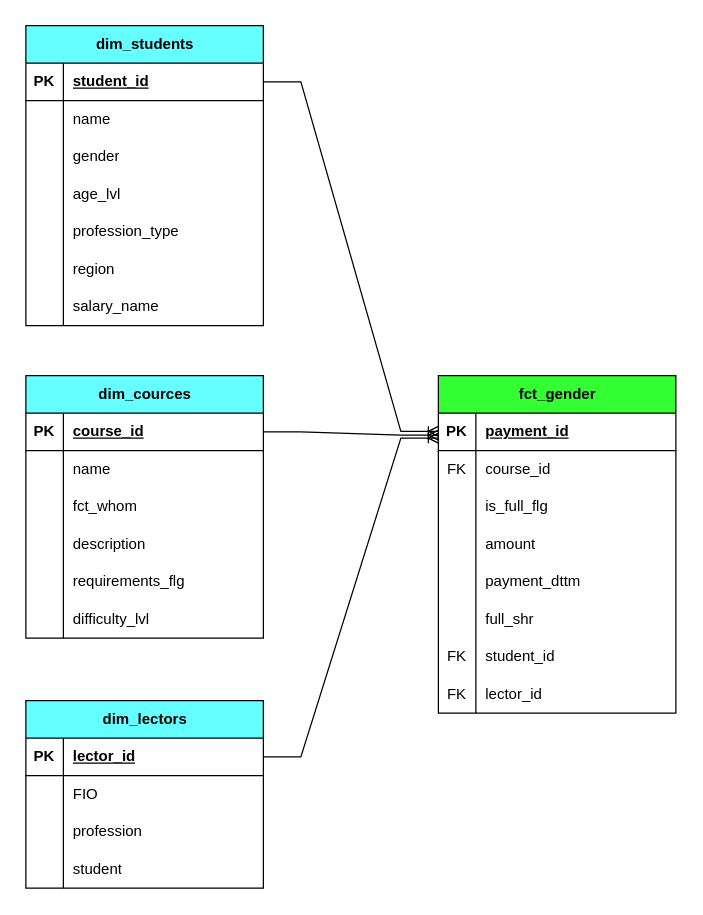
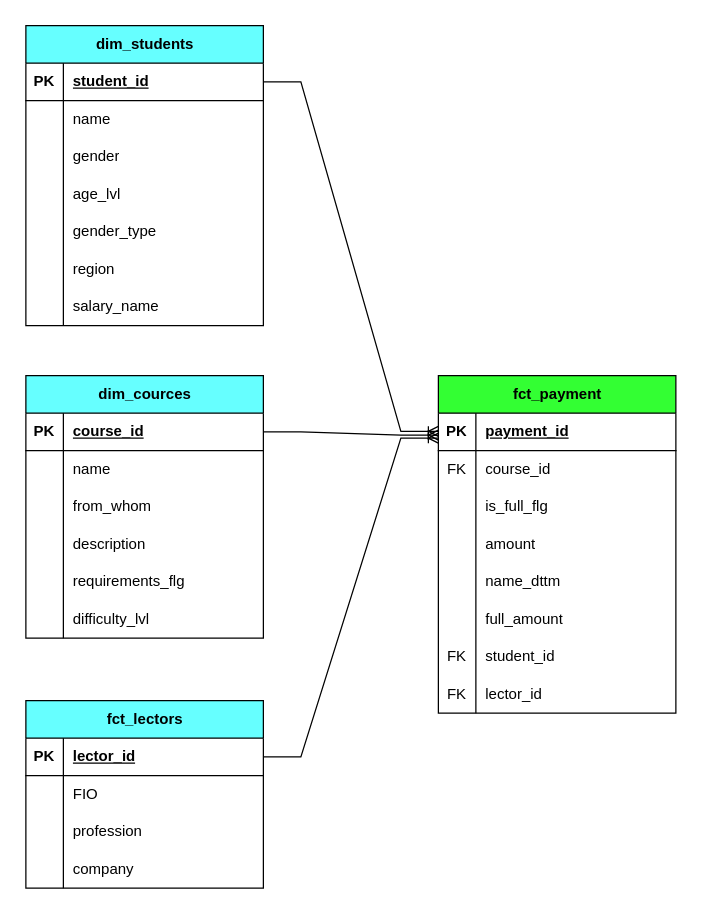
(134, 232) -> (119, 232)
(558, 394) -> (558, 394)
(107, 507) -> (111, 507)
(536, 582) -> (523, 582)
(515, 619) -> (528, 619)
(145, 719) -> (145, 719)
(103, 869) -> (103, 869)
